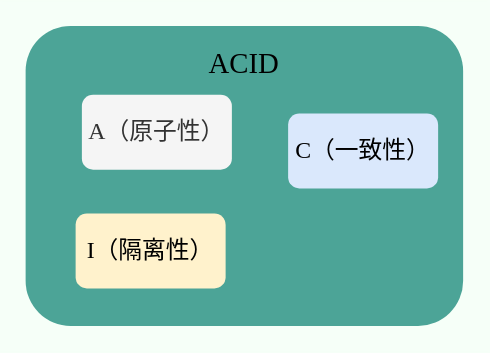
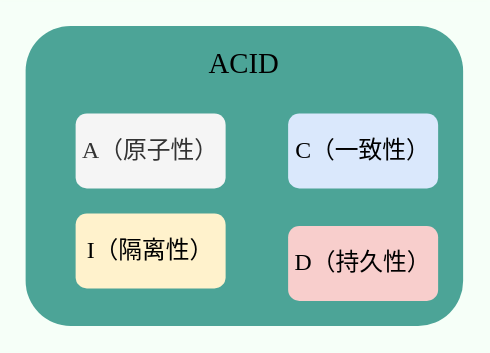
(157, 132) -> (151, 151)
none -> (363, 263)
